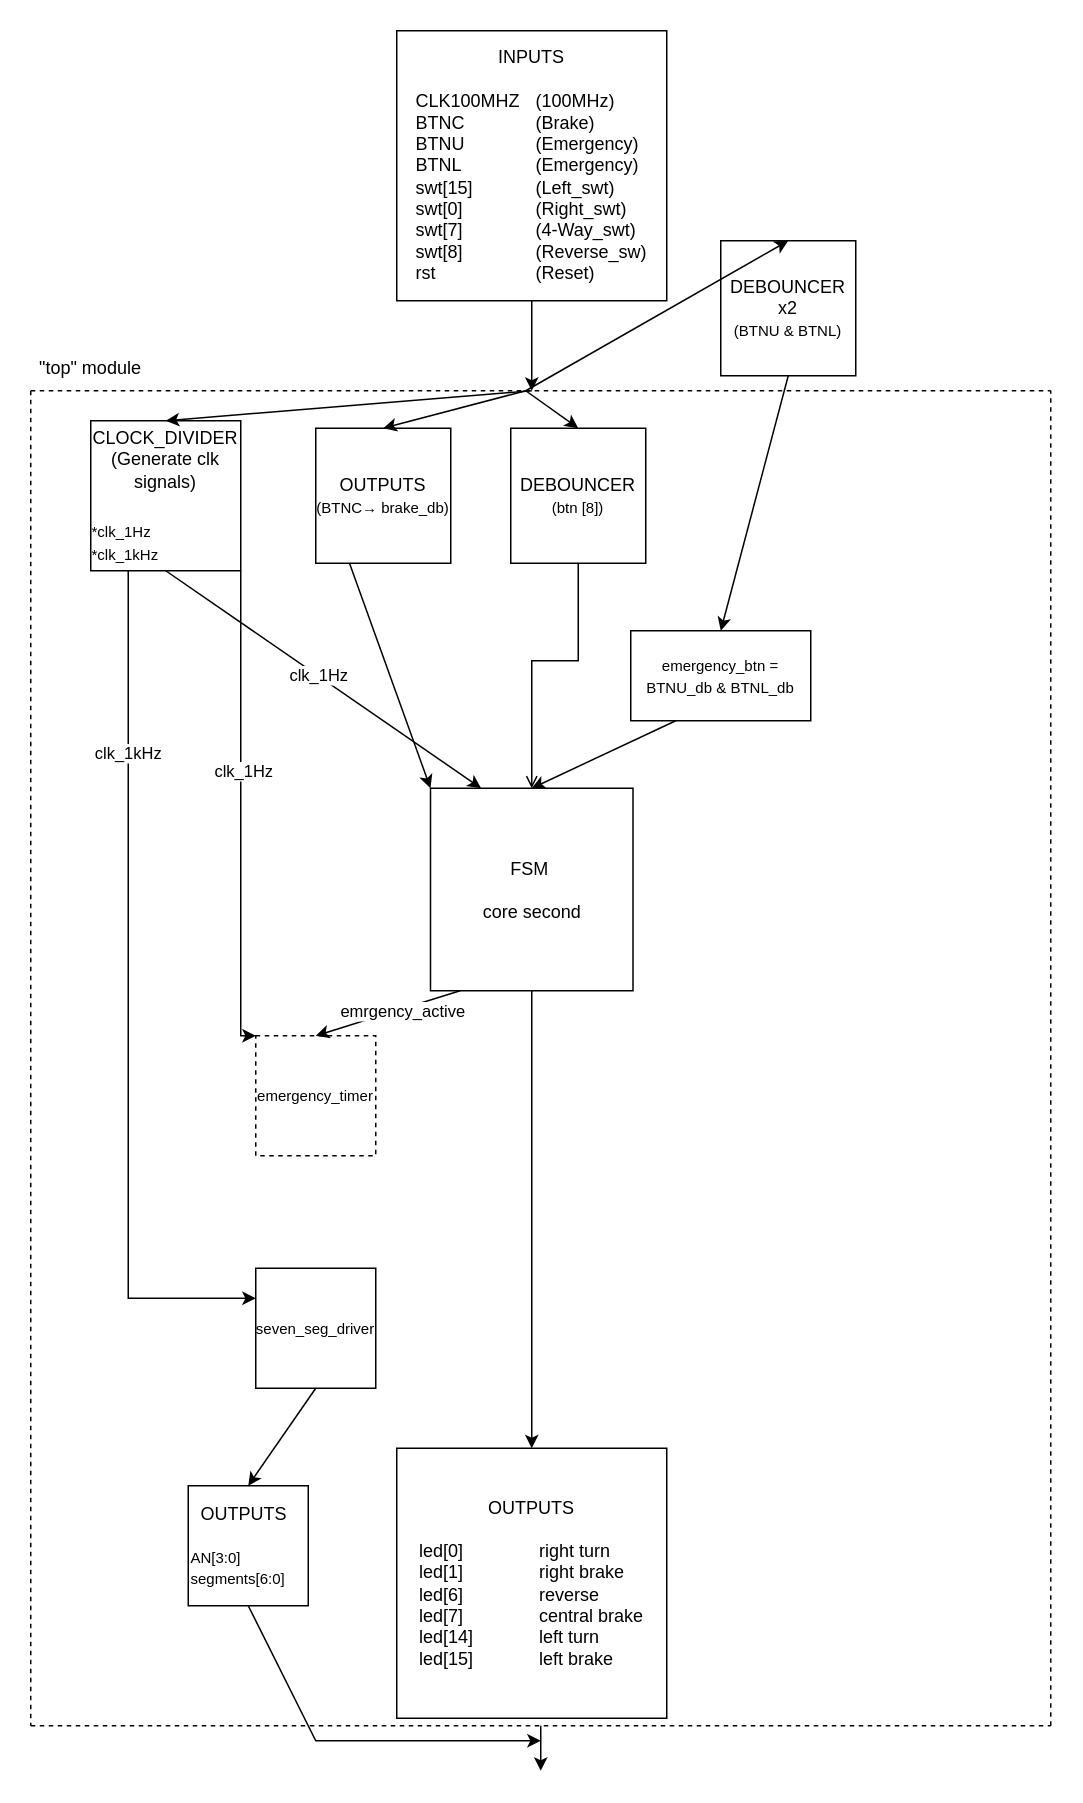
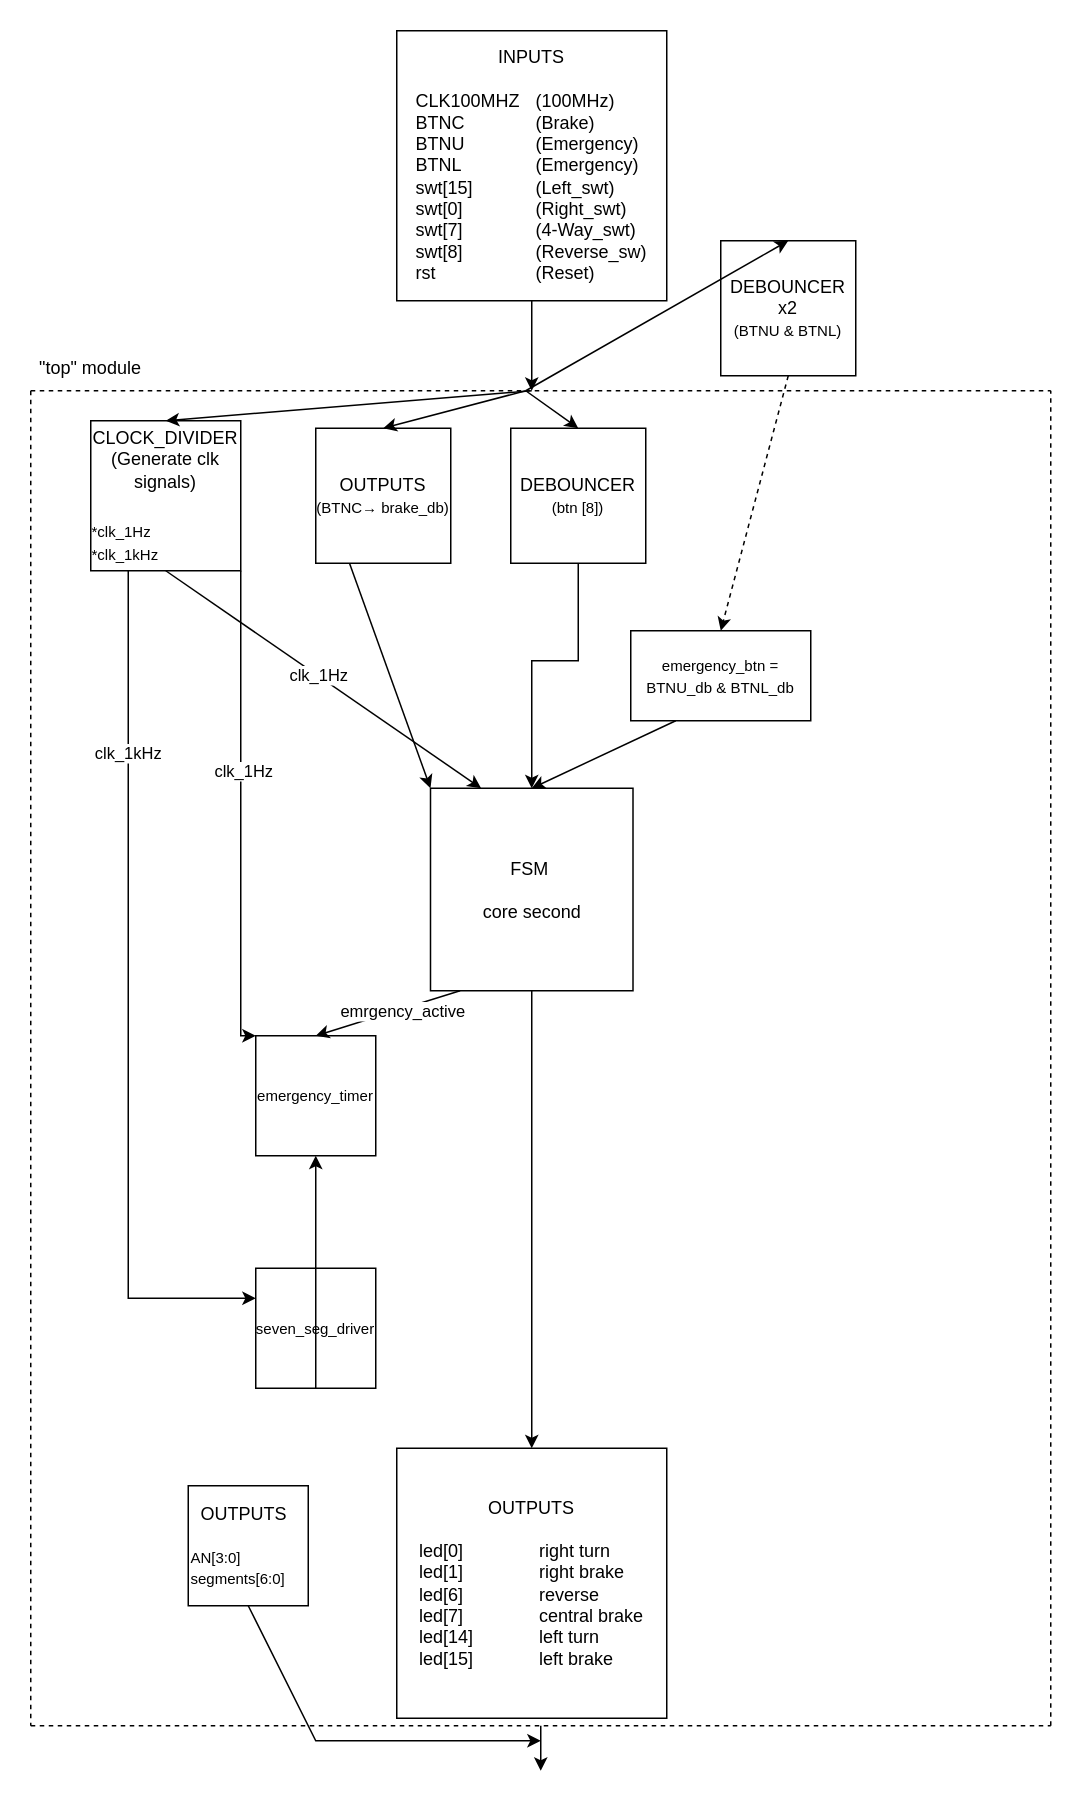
(756, 499) -> (756, 499)
(532, 779) -> (532, 777)
(316, 1096) -> (316, 1096)
(285, 1433) -> (316, 1277)
